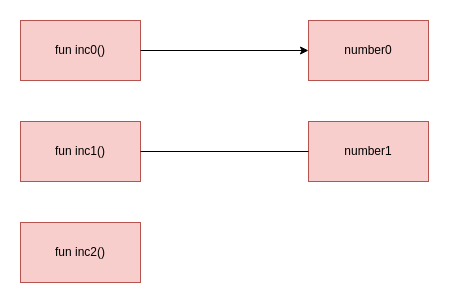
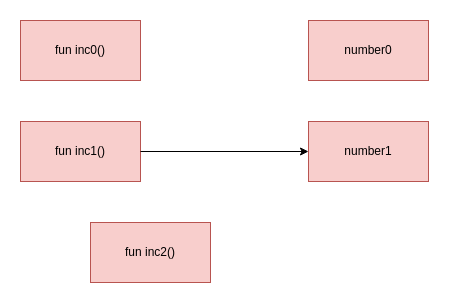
(221, 51) -> none
(302, 152) -> (300, 152)
(81, 253) -> (151, 253)
